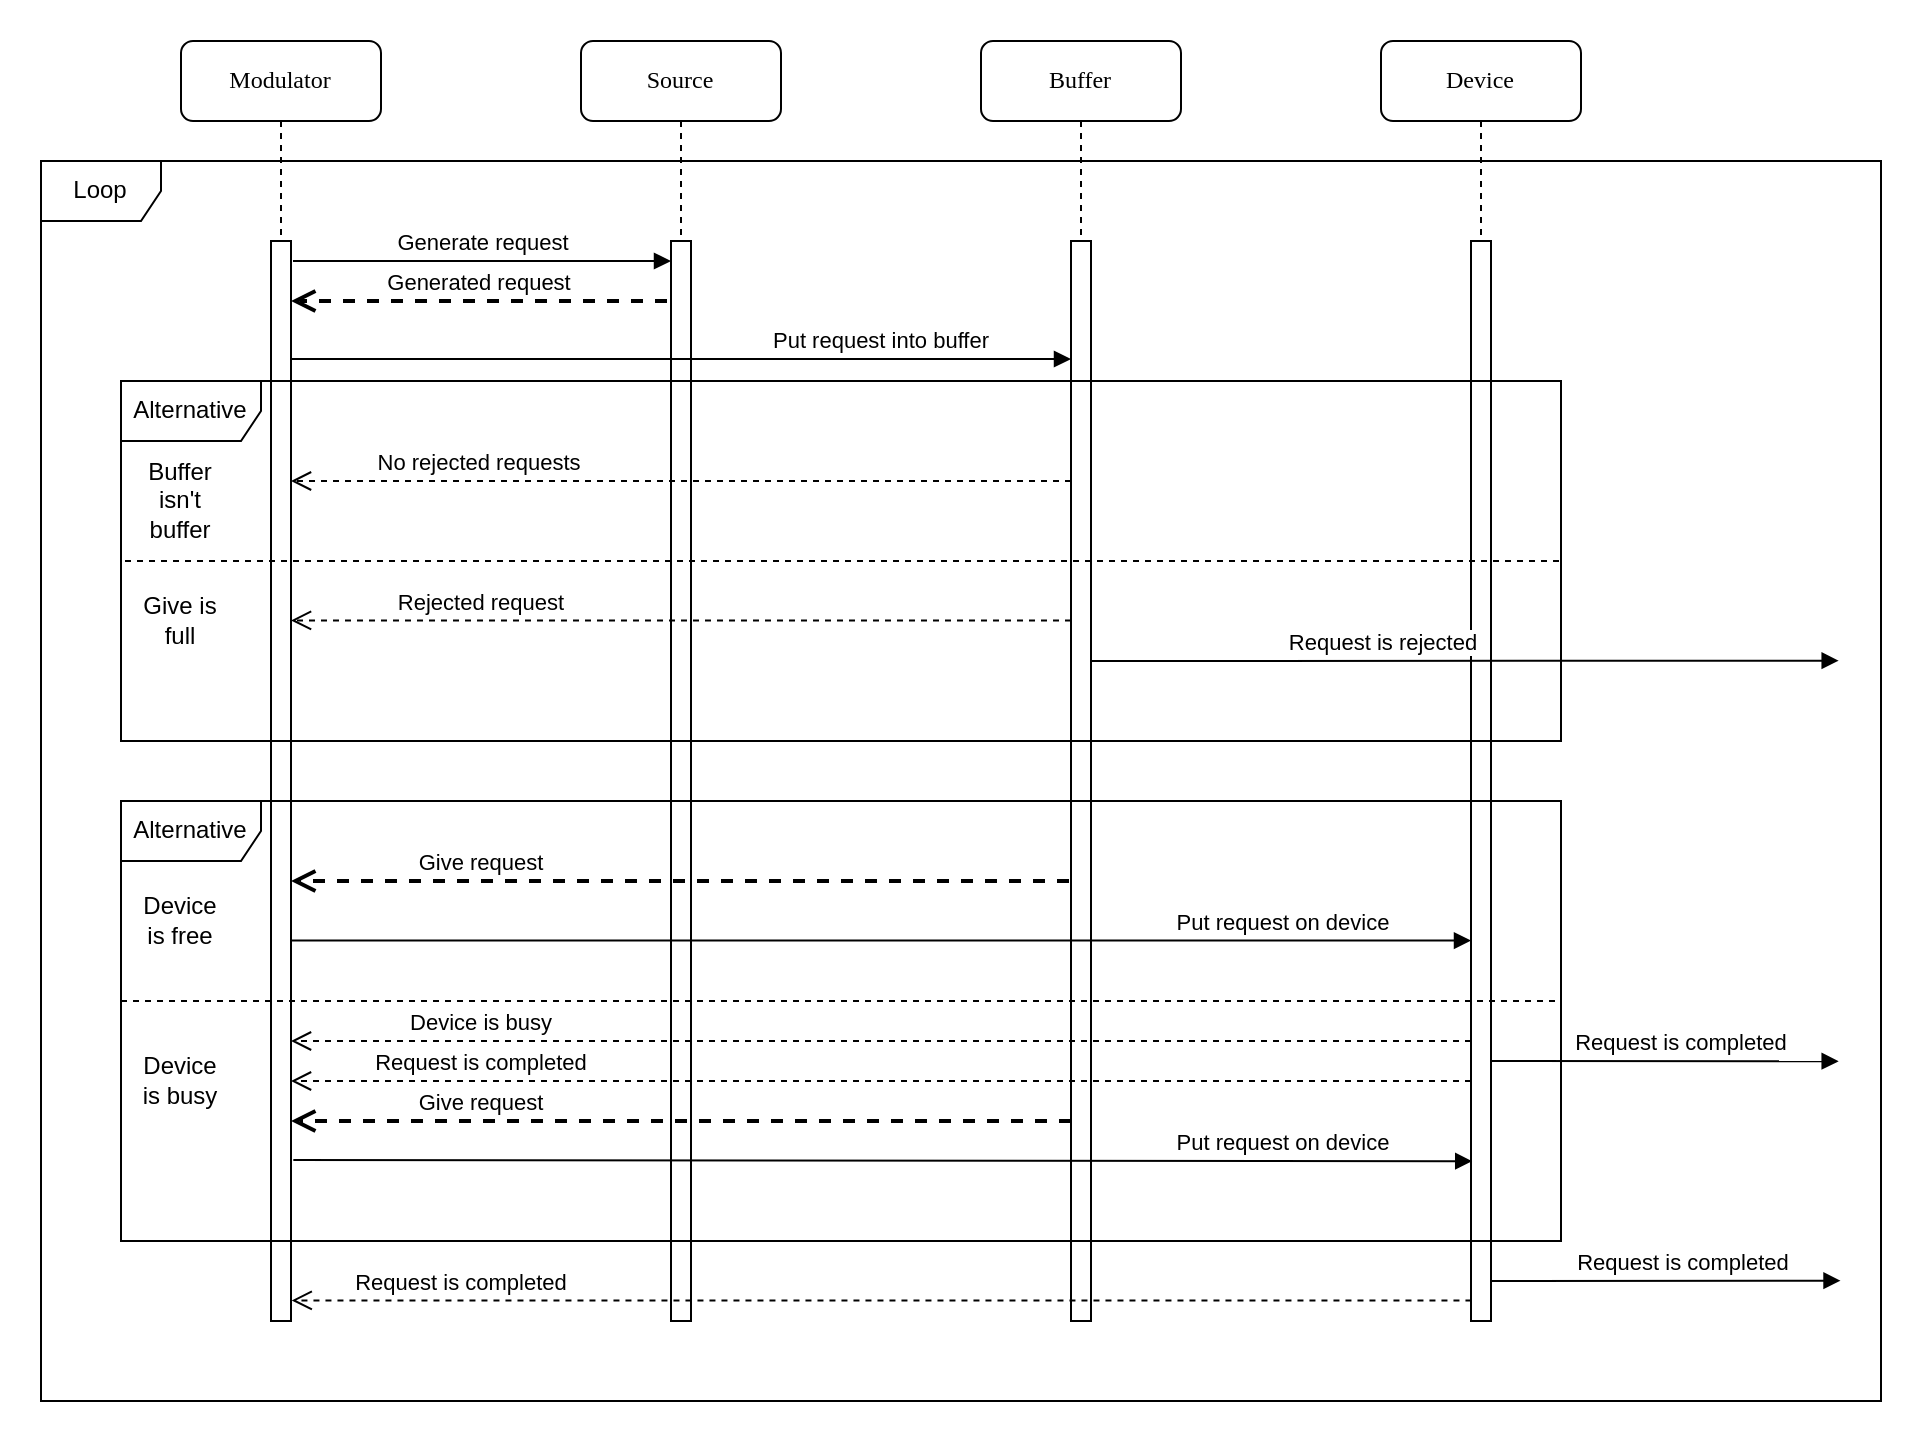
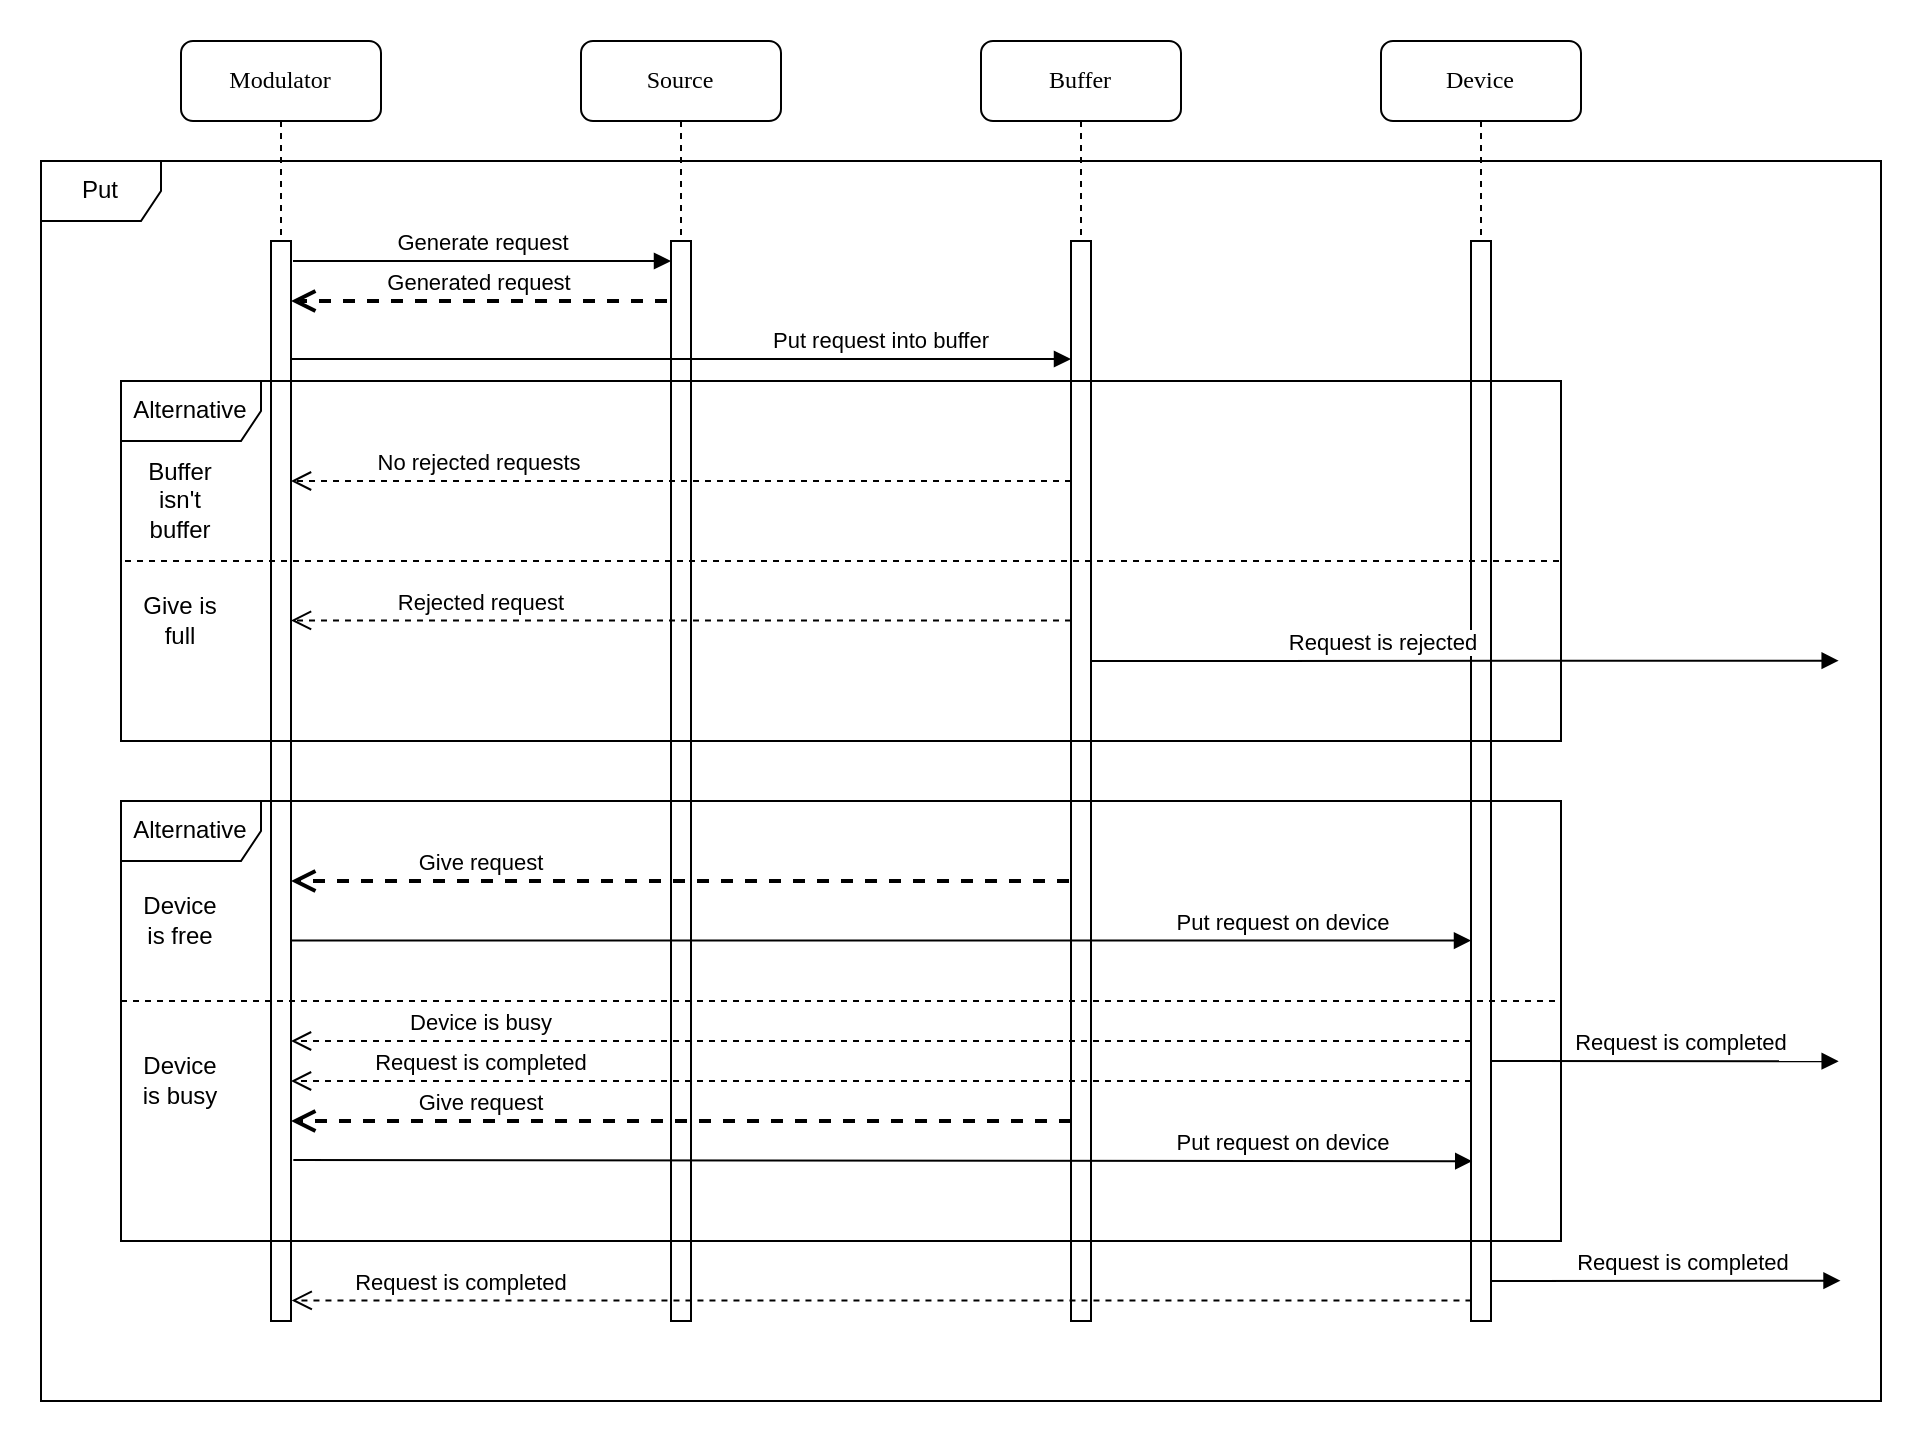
(101, 191) -> (101, 191)
